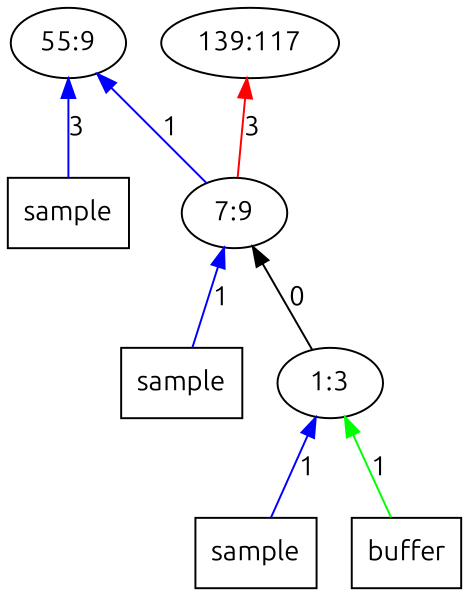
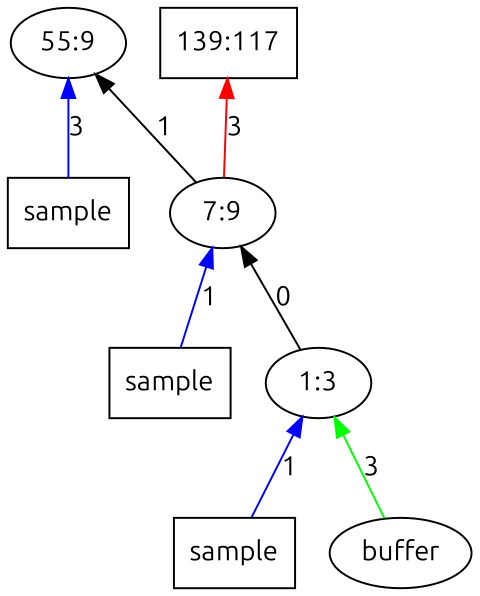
(250, 43) -> (229, 43)
(159, 135) -> (152, 135)
(380, 468) -> (372, 468)
(406, 553) -> (401, 553)
